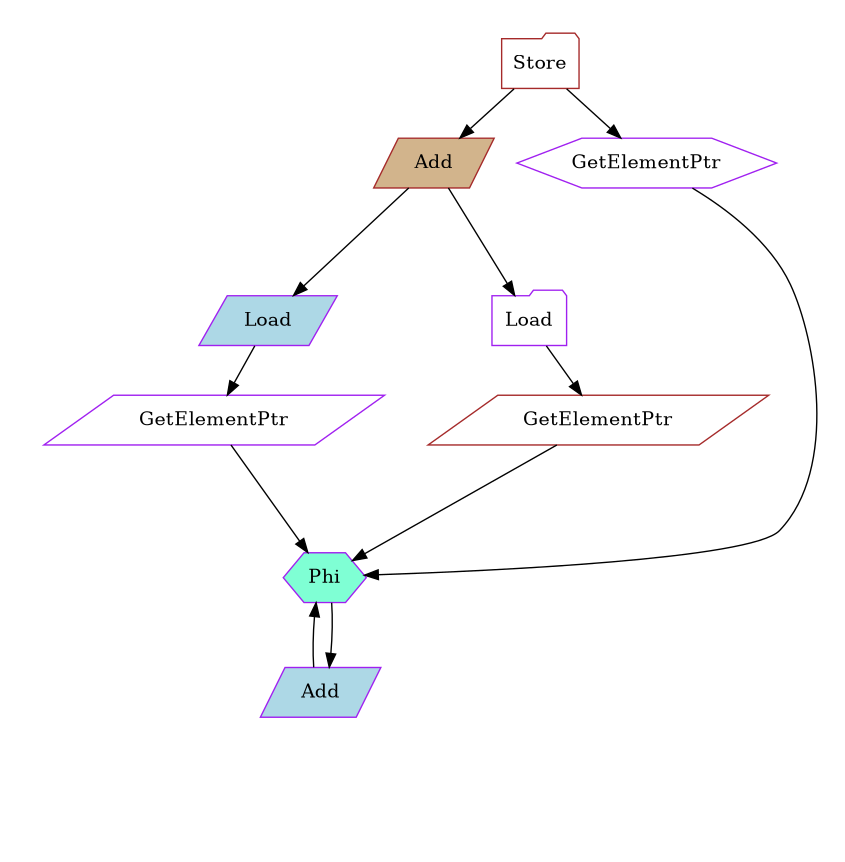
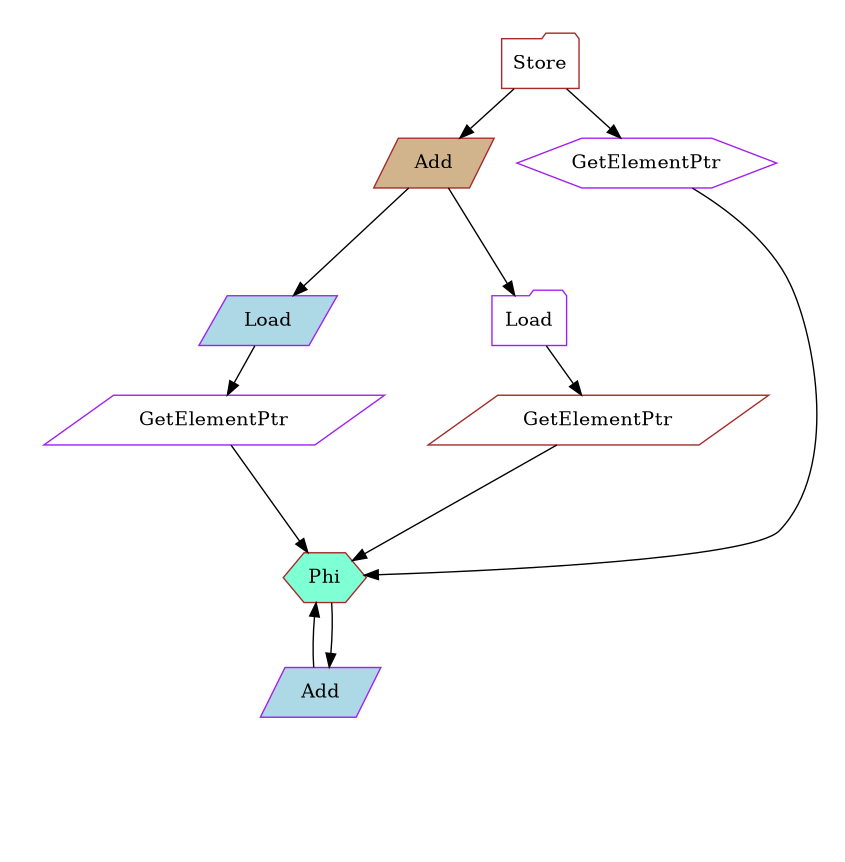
(325, 578) -> (325, 578)
